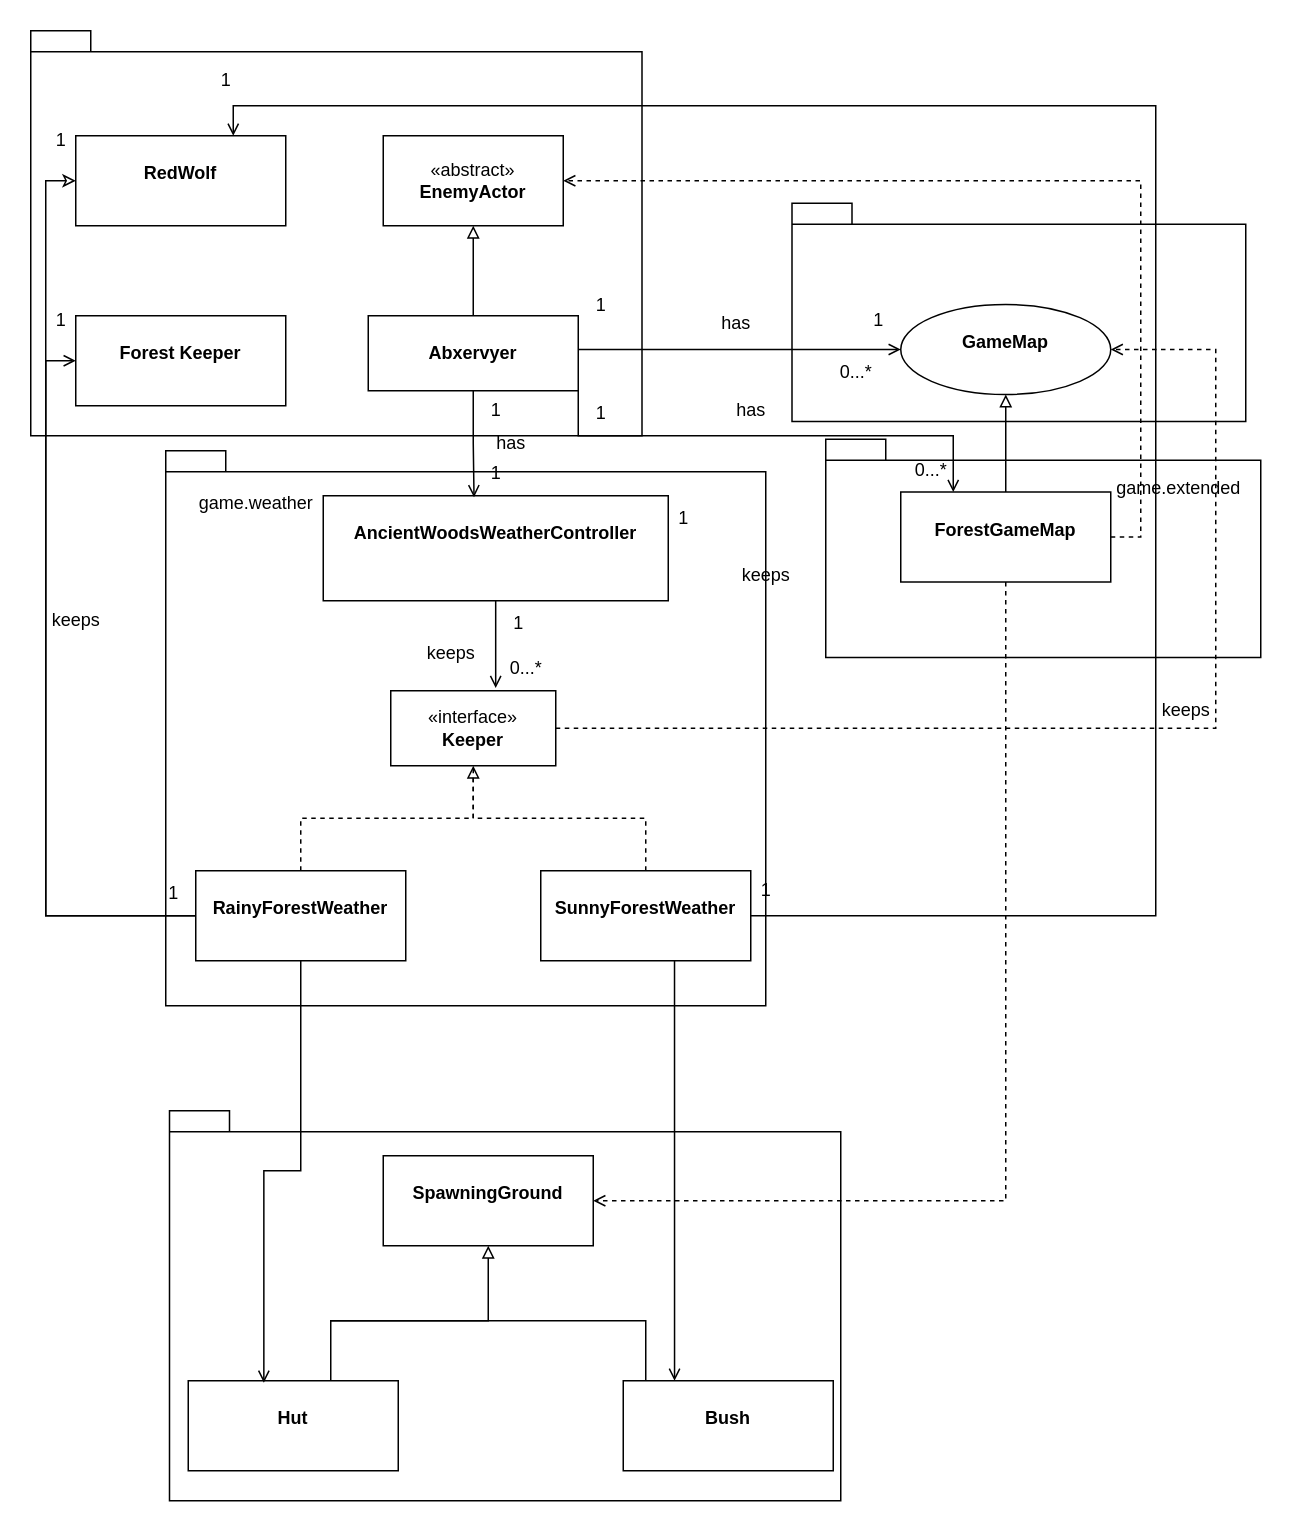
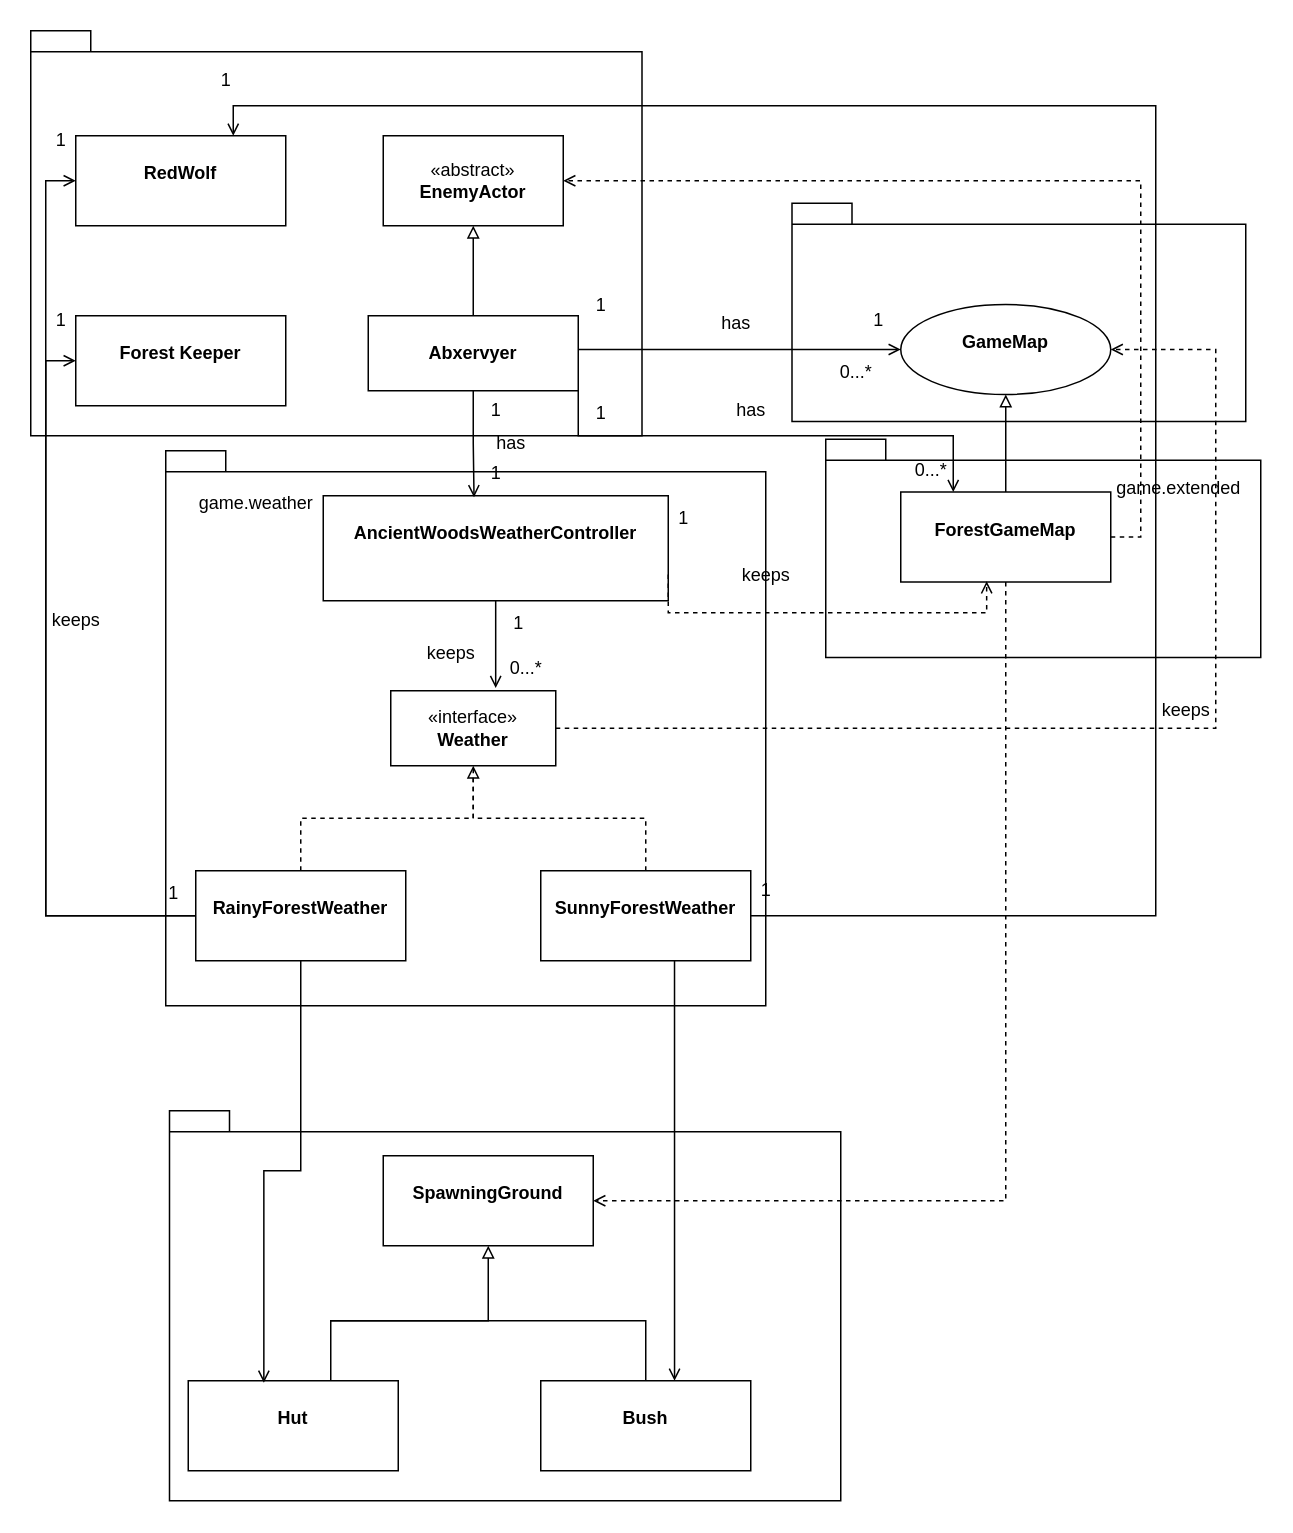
(64, 181) -> (67, 181)
none -> (834, 613)
(473, 728) -> (473, 728)
(728, 1426) -> (646, 1426)
